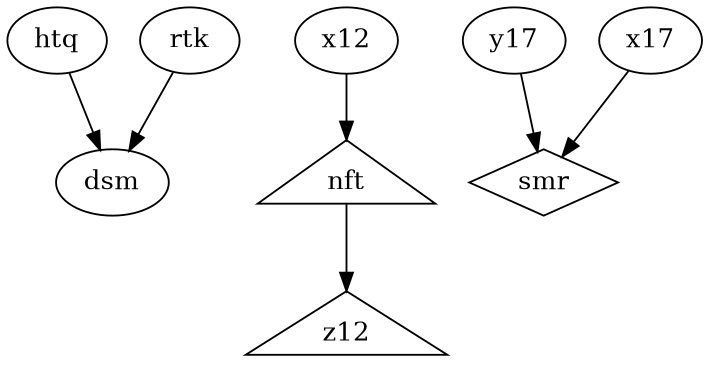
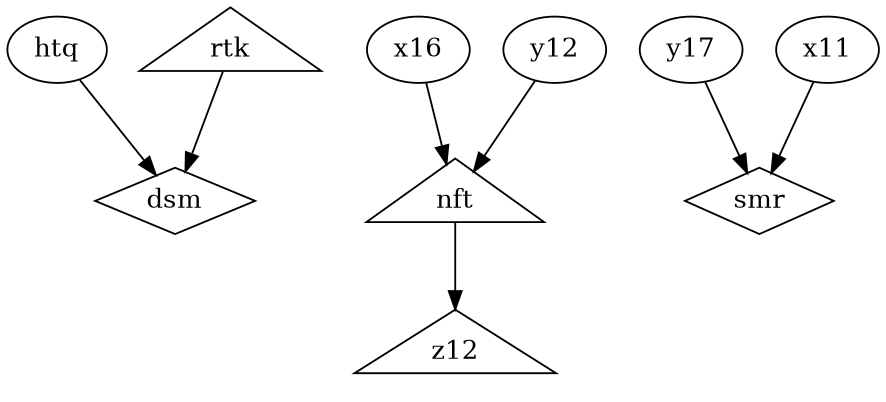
(190, 41) -> (230, 50)
(346, 41) -> (418, 50)
(651, 41) -> (828, 50)
none -> (555, 50)
(112, 182) -> (175, 201)
